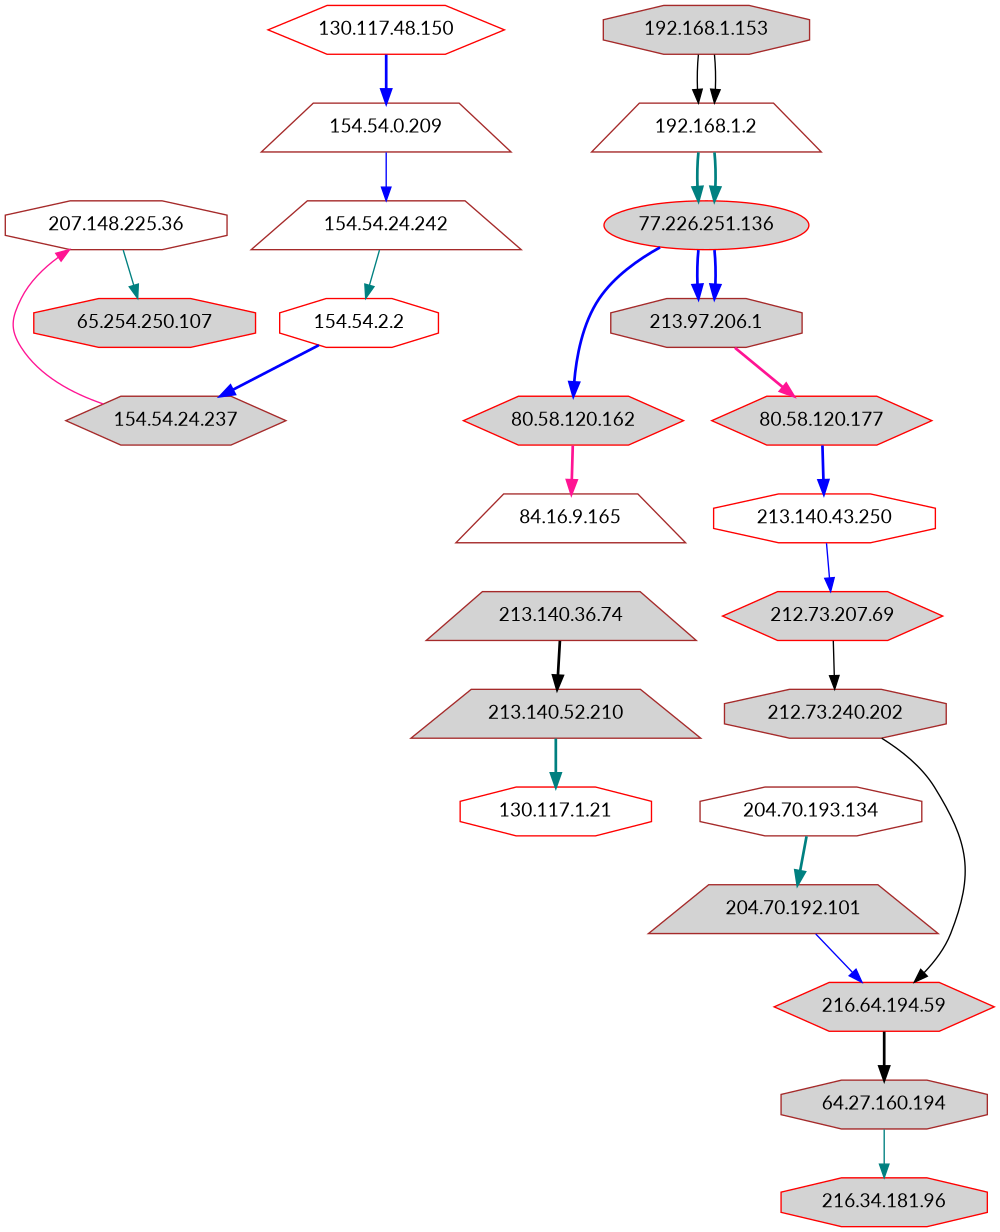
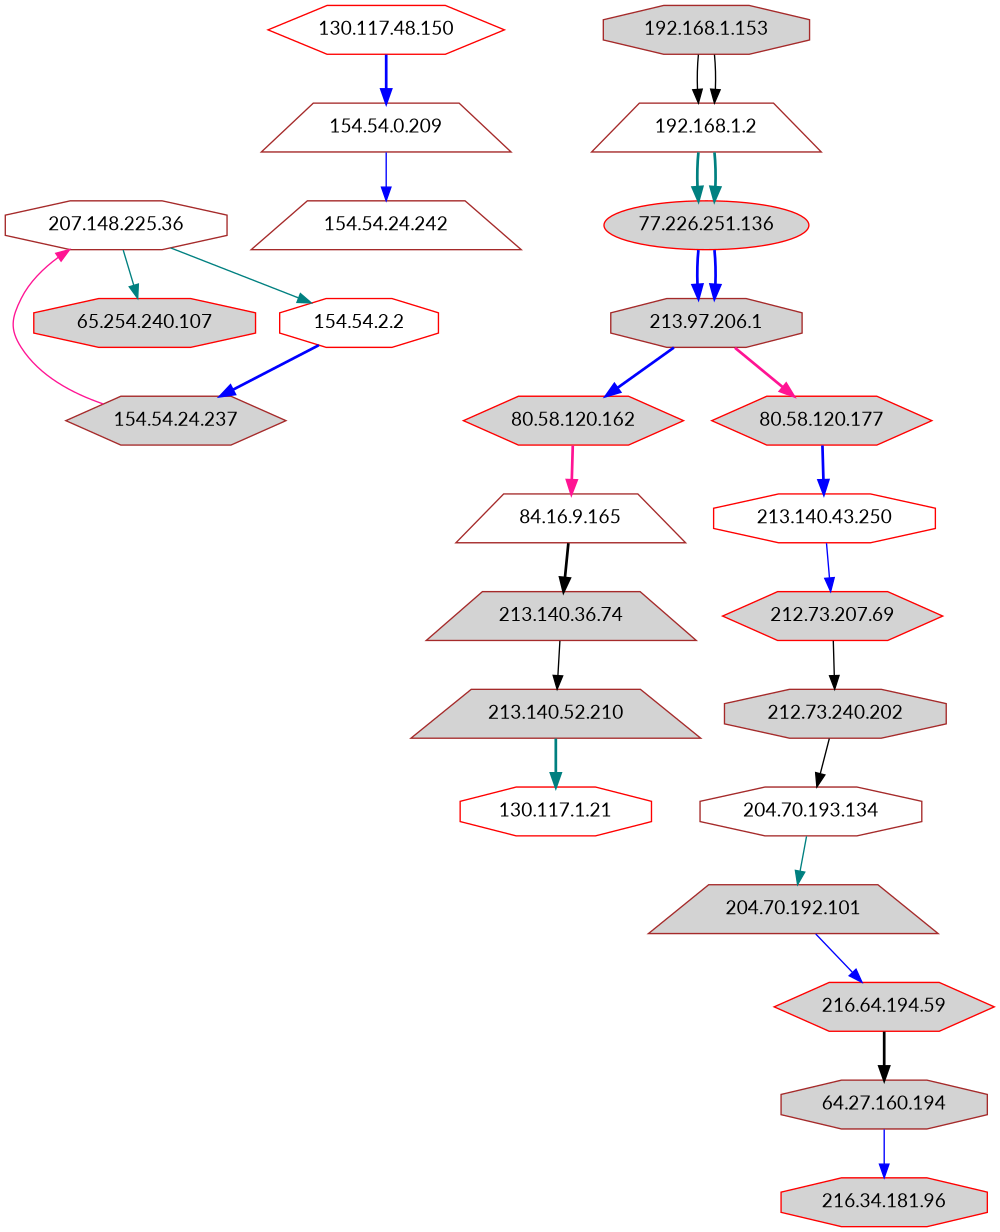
(374, 268) -> (235, 273)
(597, 302) -> (646, 368)
(145, 323) -> (145, 323)
none -> (567, 561)
(559, 658) -> (559, 658)
(962, 846) -> (825, 756)
(803, 854) -> (803, 854)
(884, 1147) -> (884, 1147)
